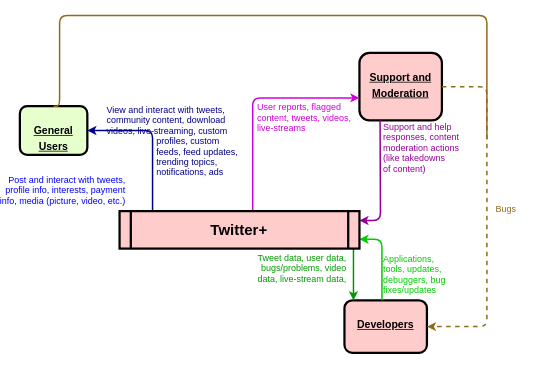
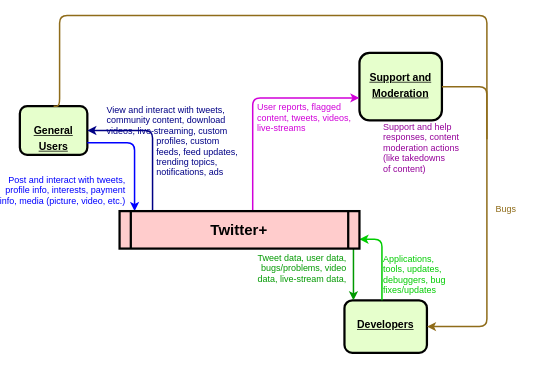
(401, 87) -> (401, 87)
none -> (135, 152)
(380, 175) -> none
(487, 257) -> (487, 257)
(386, 327) -> (386, 327)
